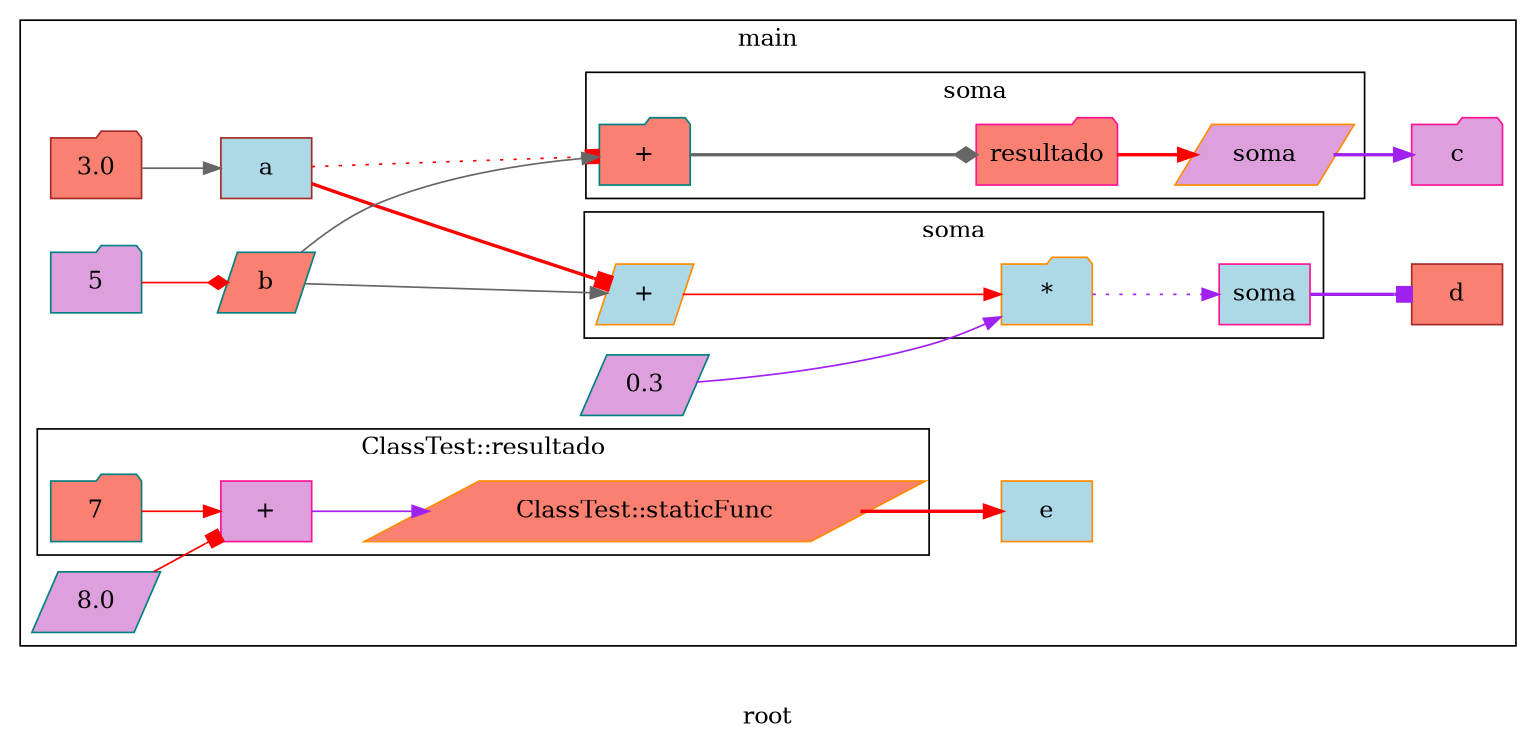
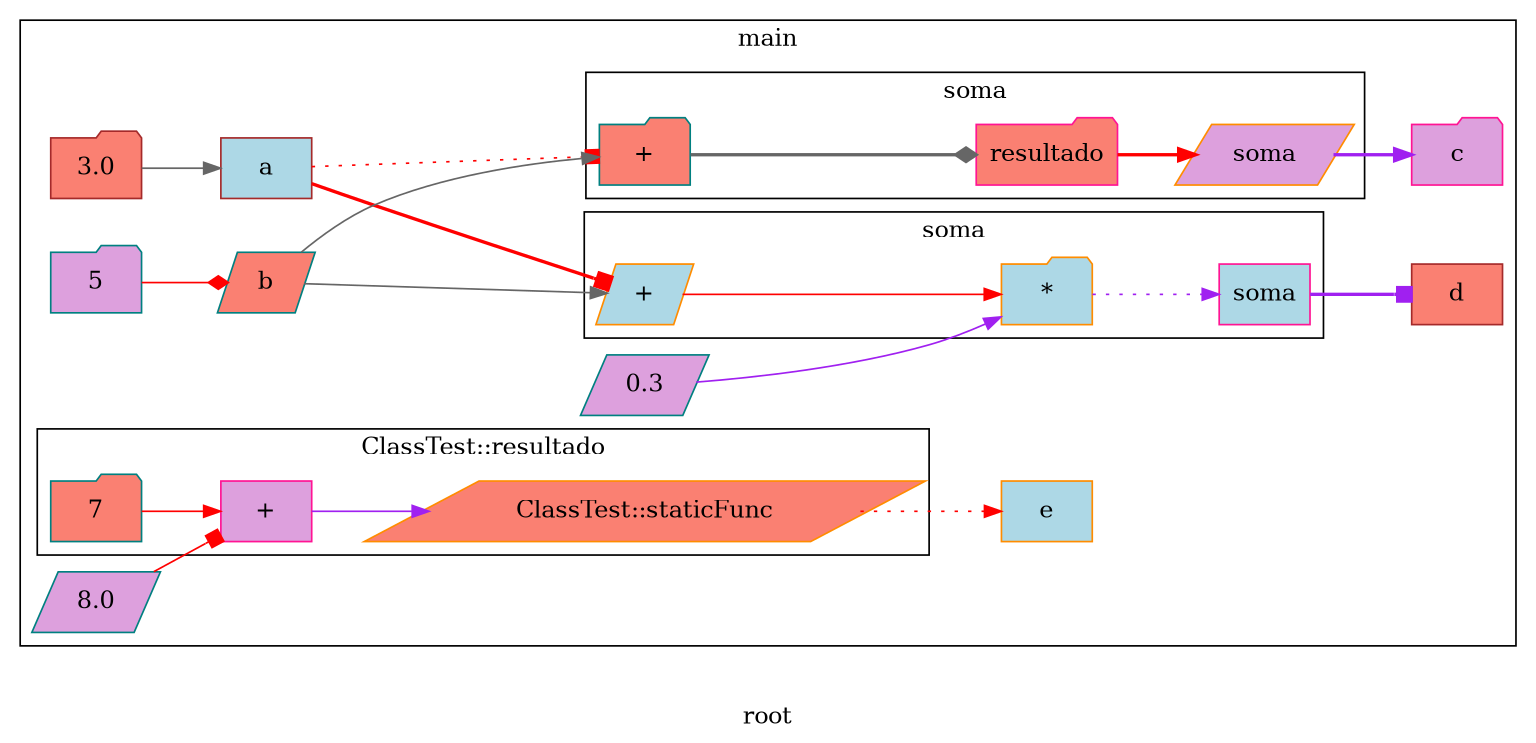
(916, 511) -> (916, 511)
